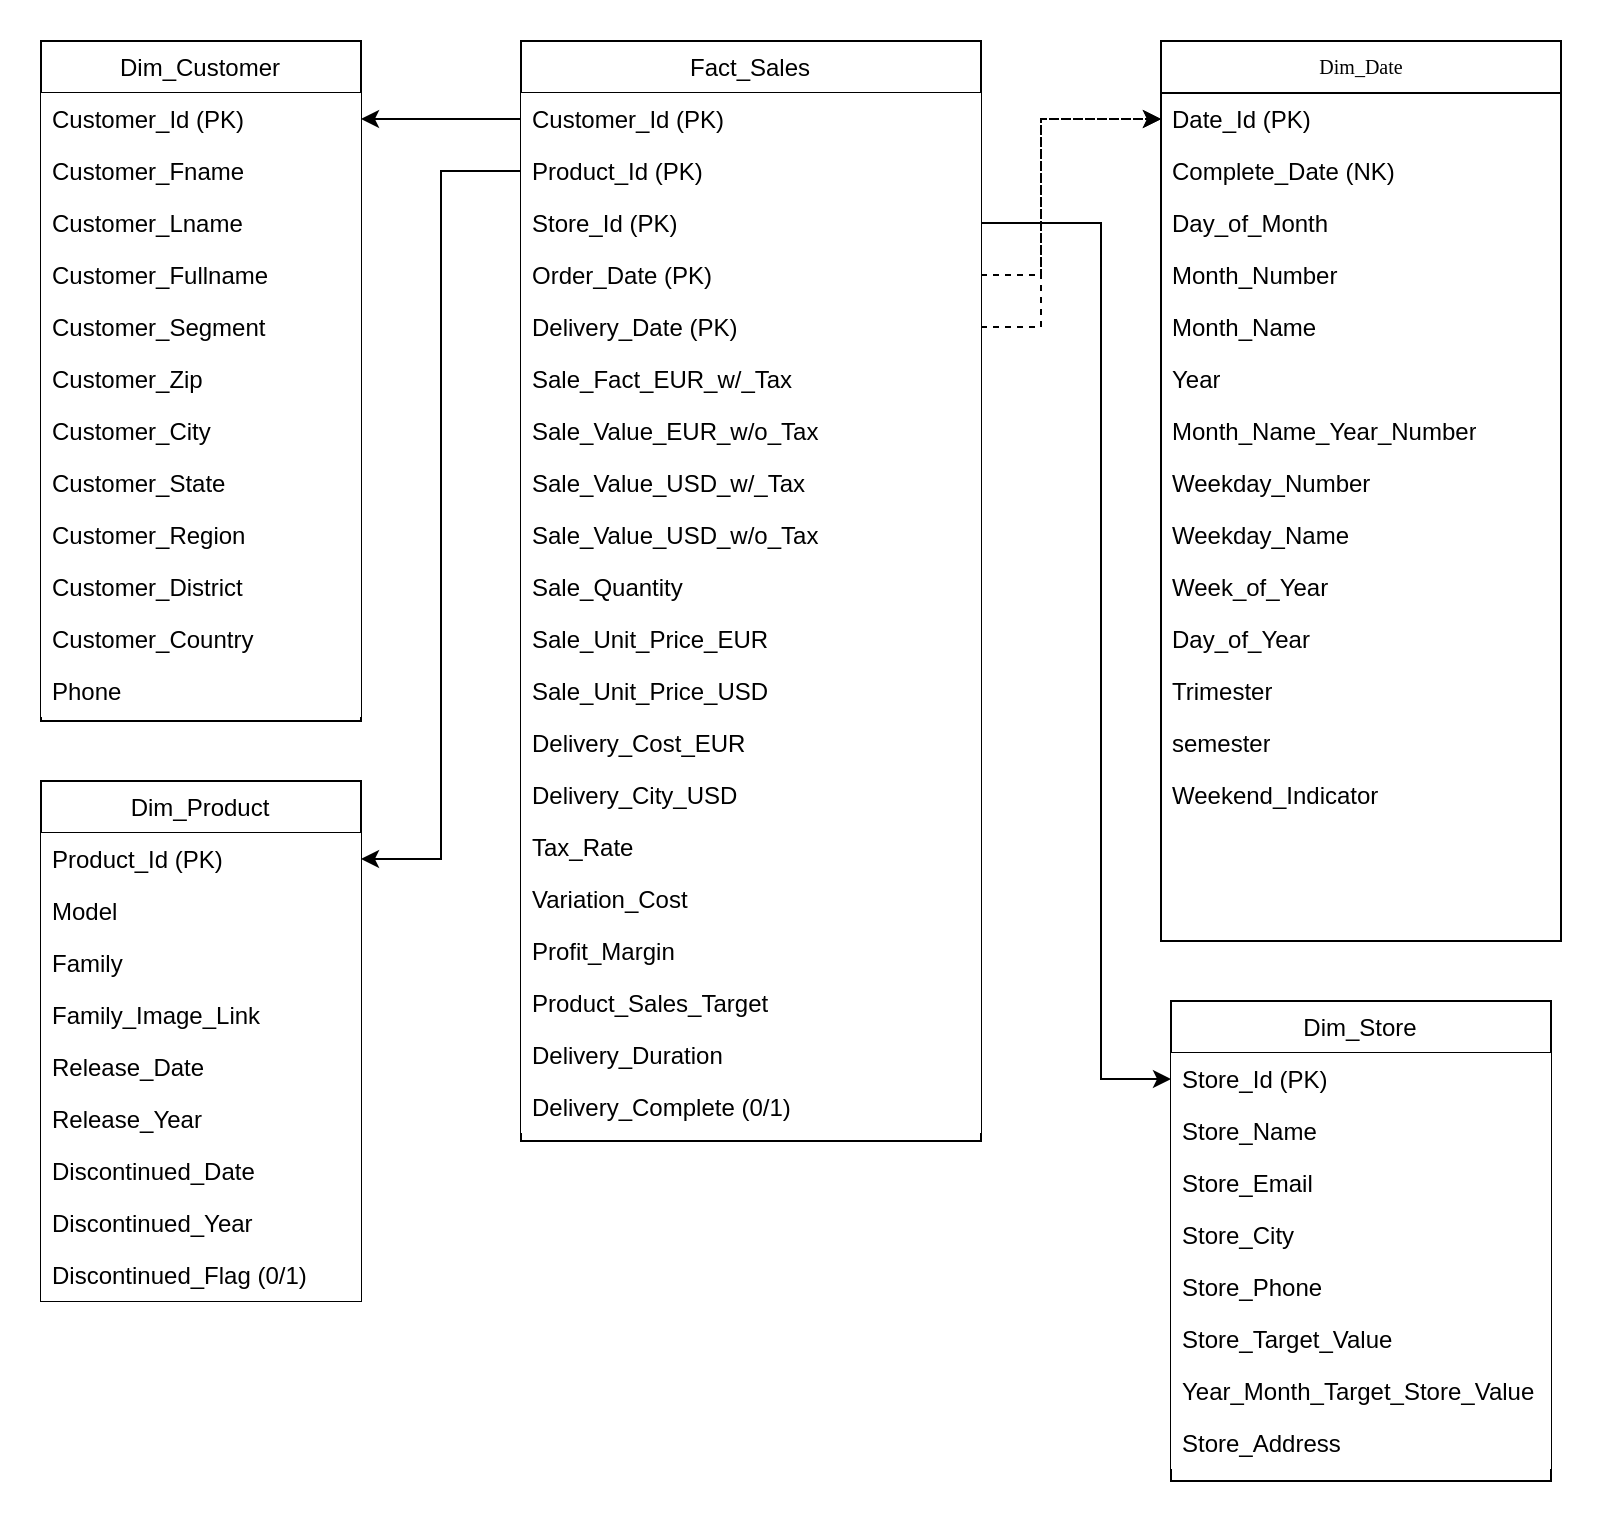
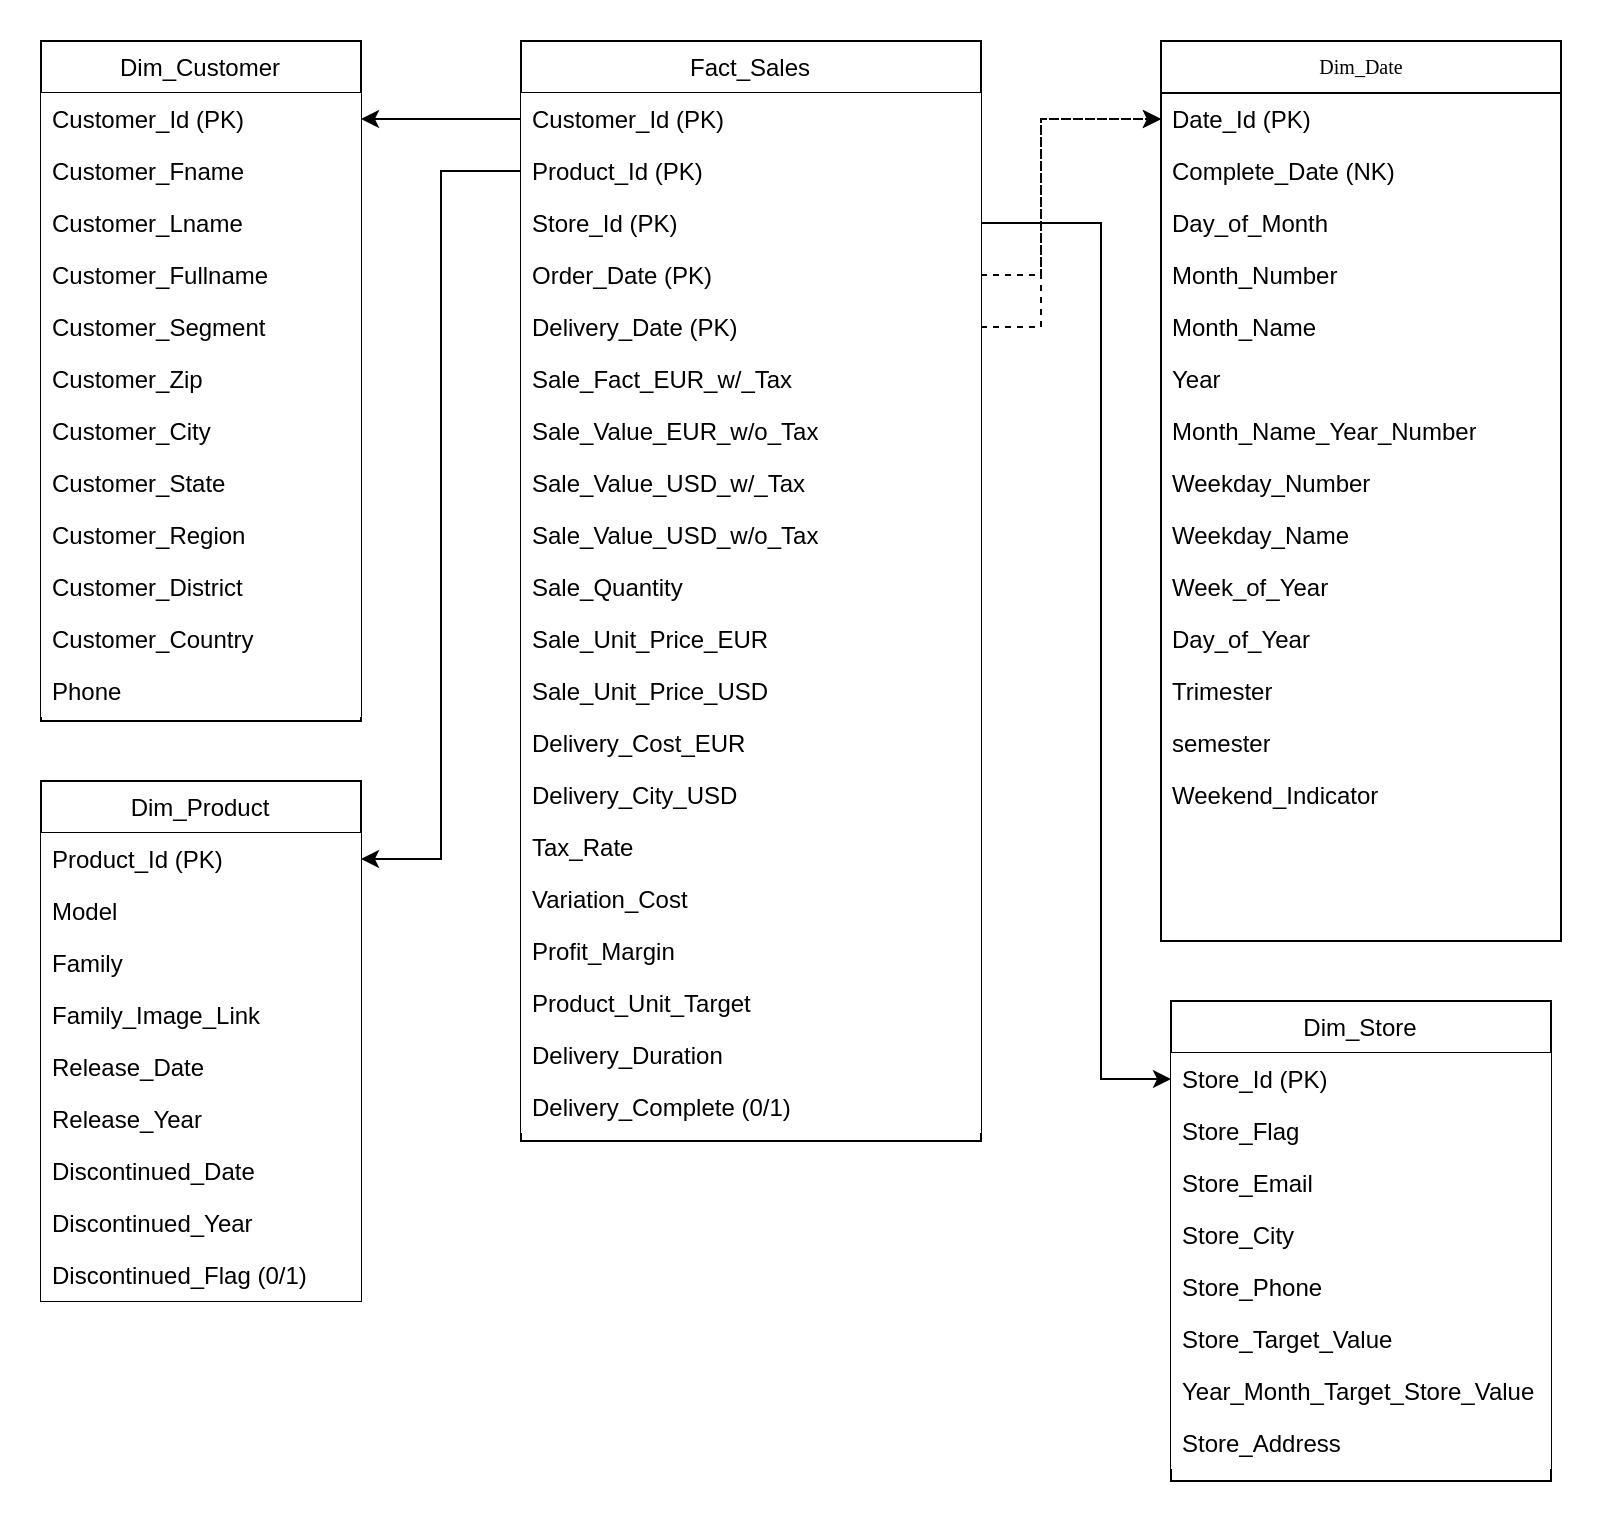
(663, 1004) -> (657, 1004)
(1249, 1132) -> (1246, 1132)
